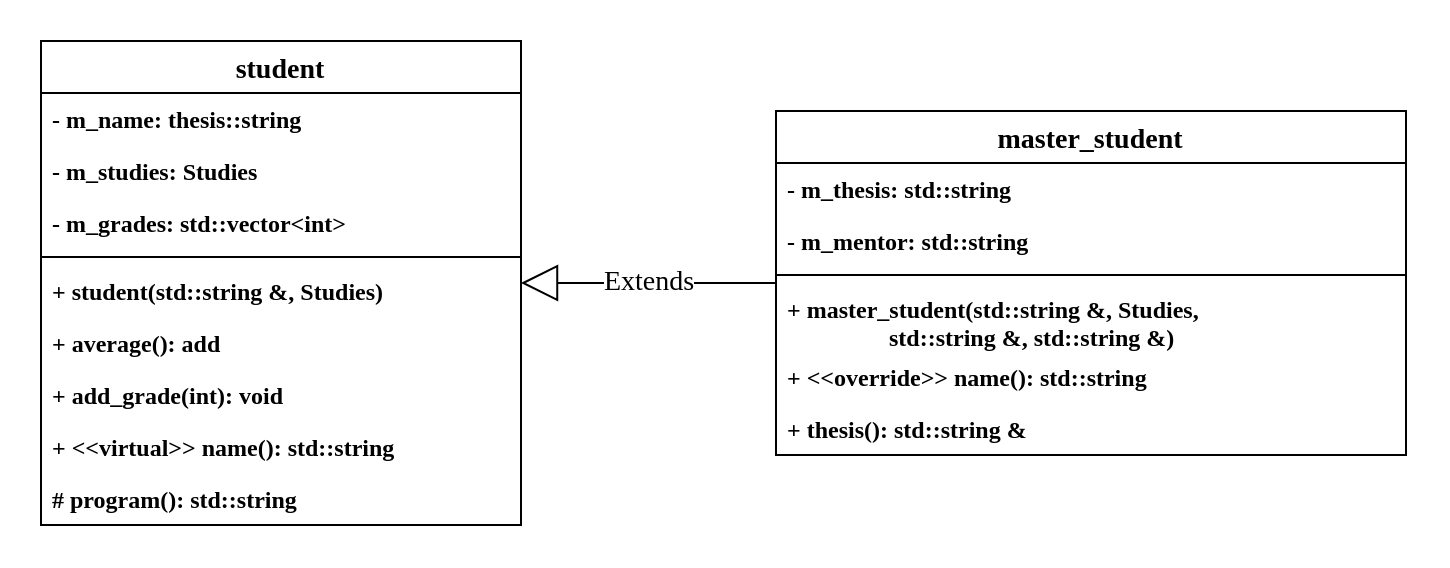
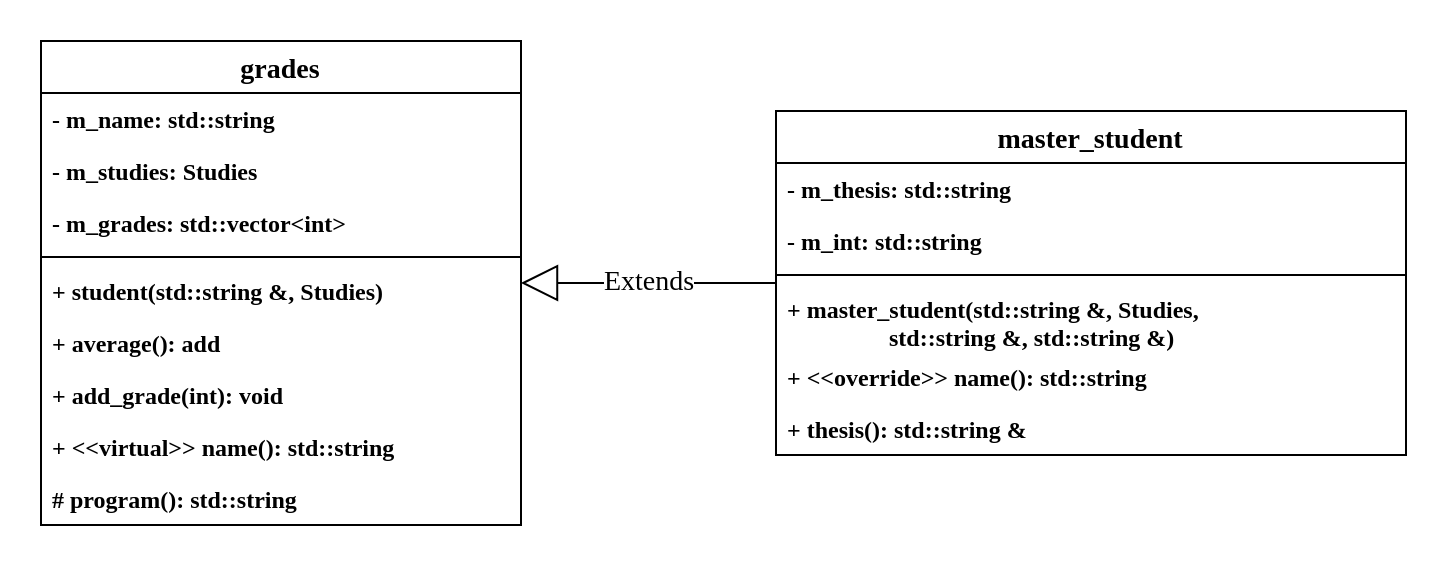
(280, 69) -> (280, 69)
(191, 120) -> (174, 120)
(923, 242) -> (900, 242)
